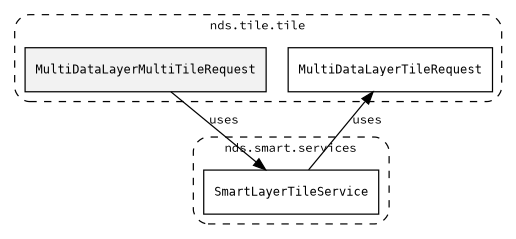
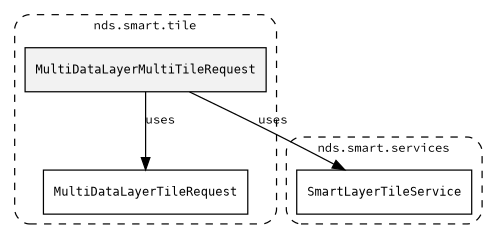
(258, 26) -> (146, 26)
(342, 129) -> (146, 125)
